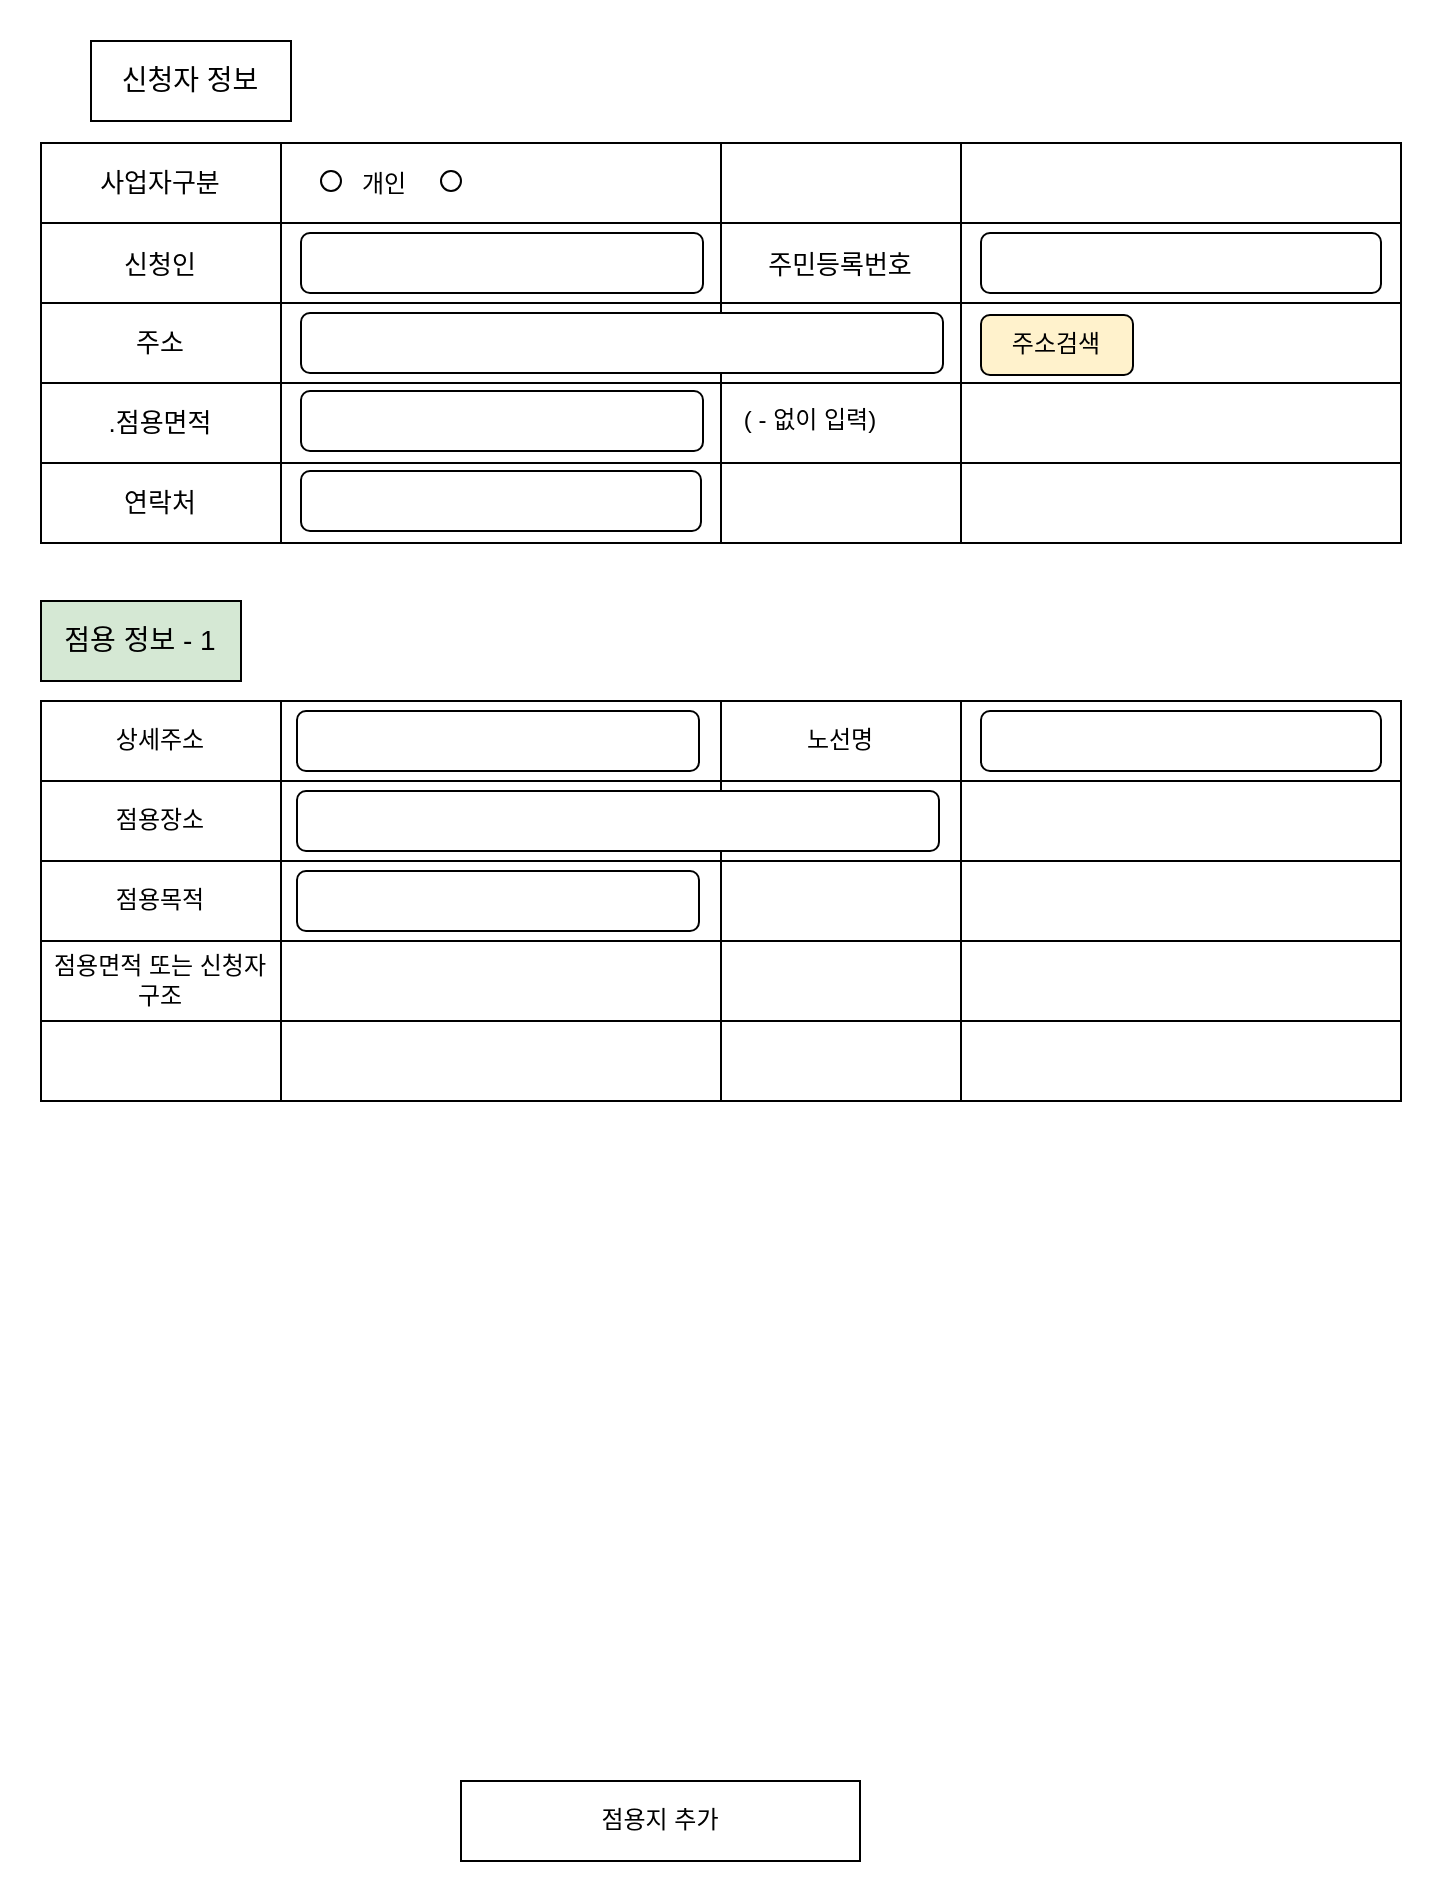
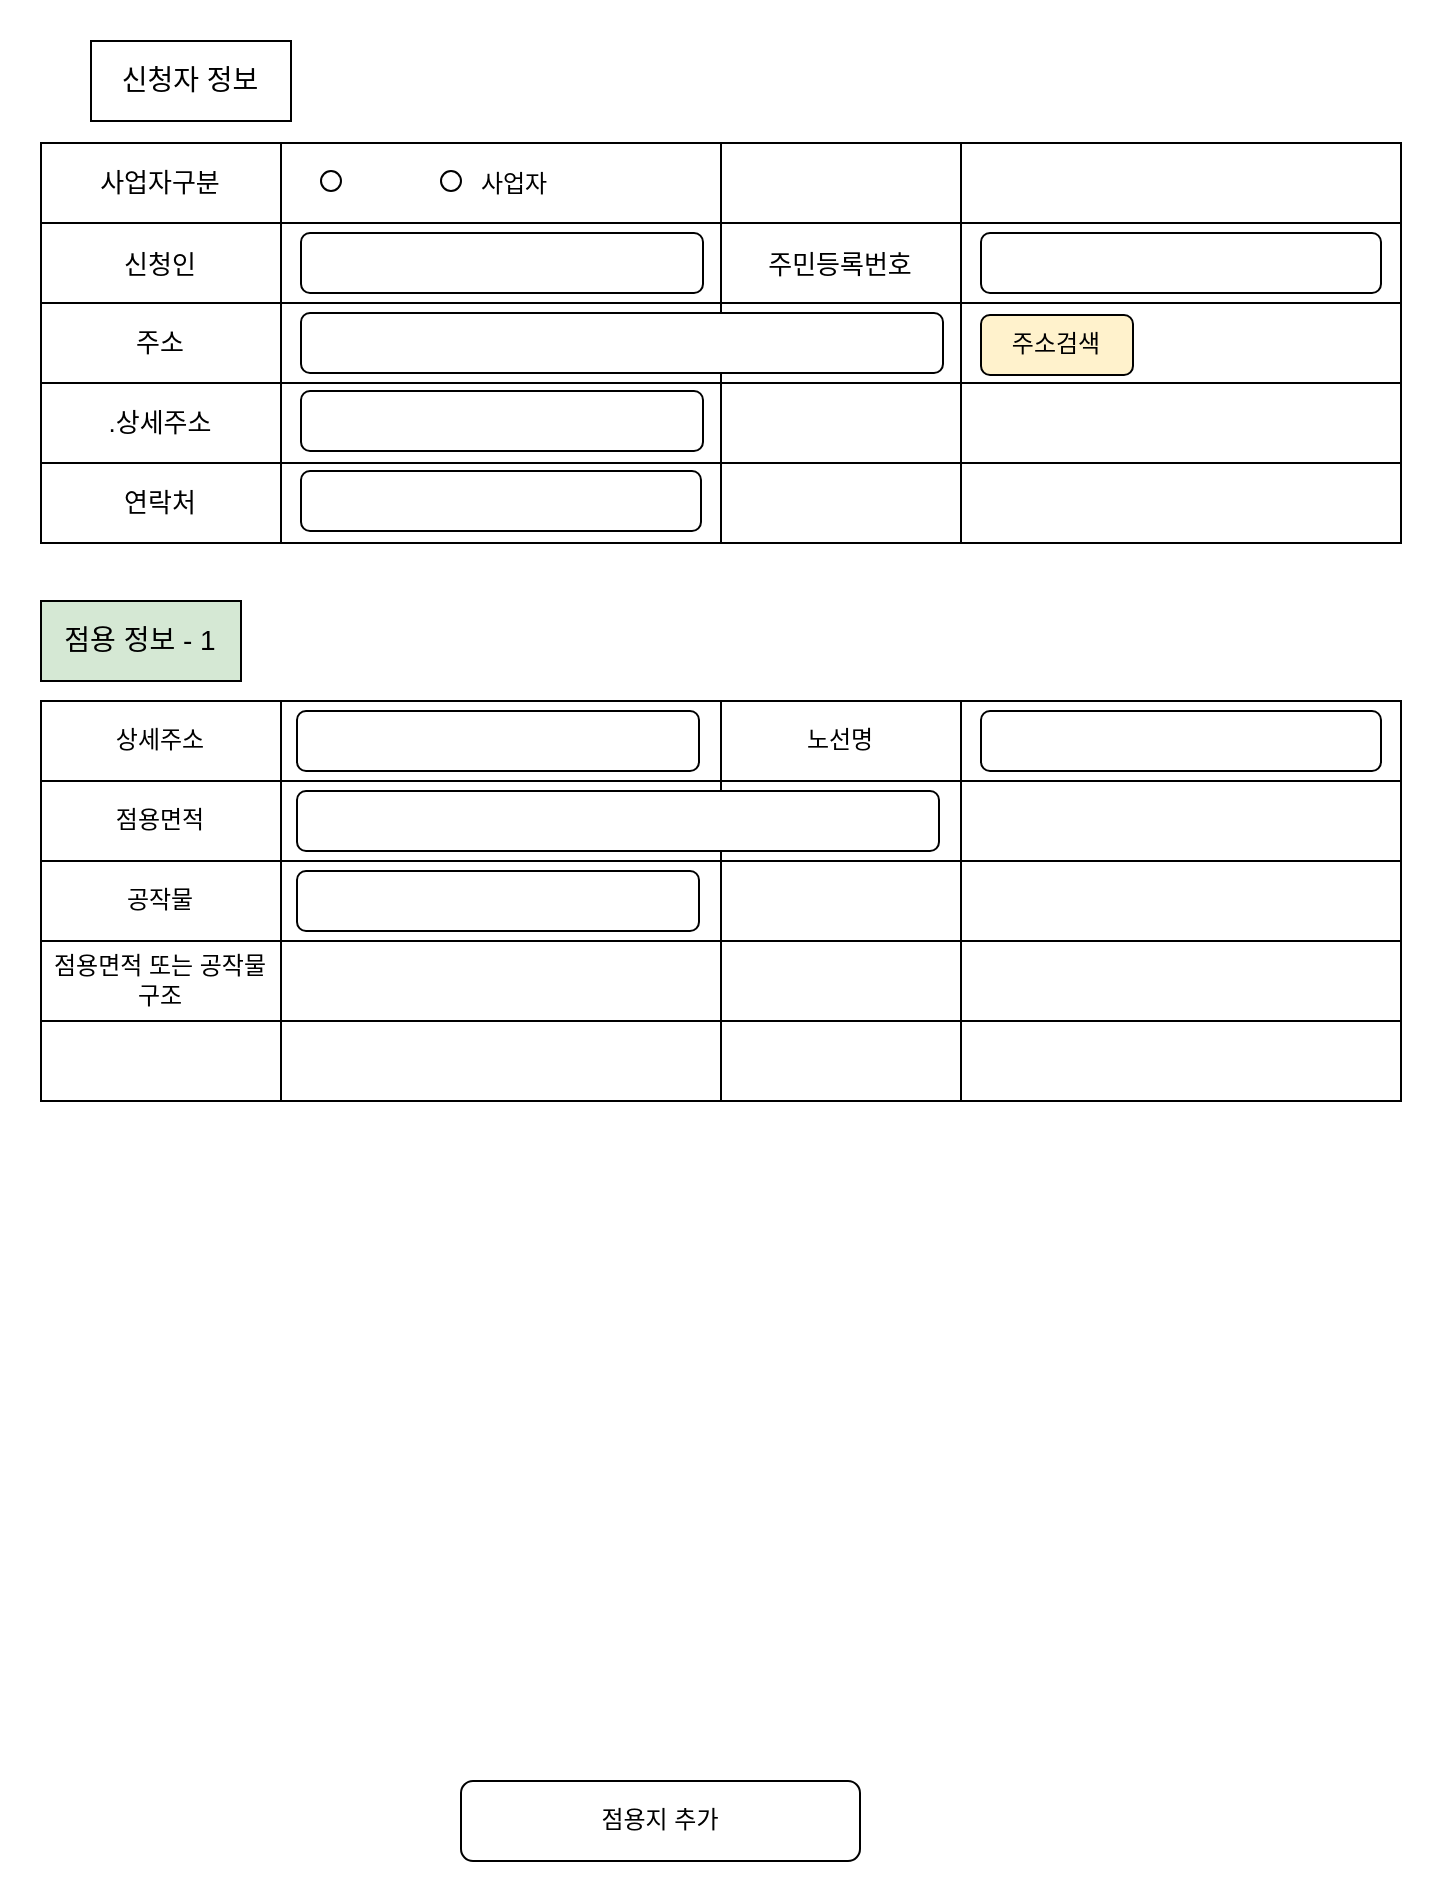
(385, 185) -> none
none -> (515, 185)
(811, 421) -> none
(161, 423) -> (161, 423)
(161, 821) -> (161, 821)
(161, 901) -> (161, 901)
(161, 981) -> (161, 981)
(661, 1821) -> (661, 1821)
